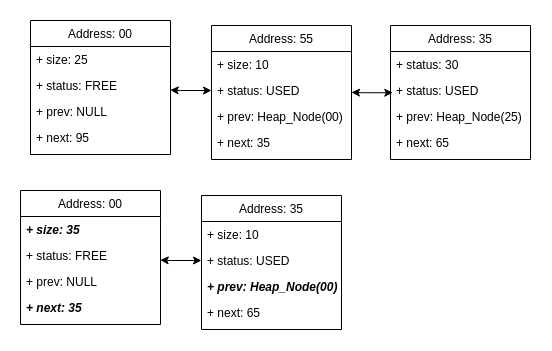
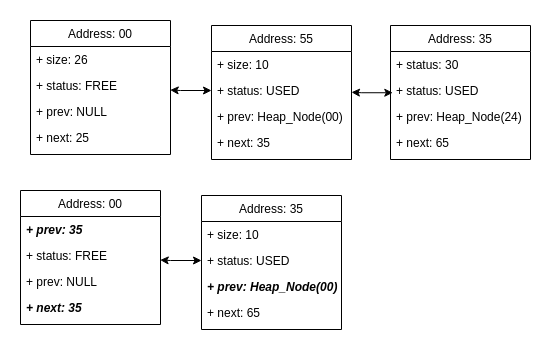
(63, 60) -> (63, 60)
(462, 117) -> (462, 117)
(65, 138) -> (65, 138)
(53, 230) -> (55, 230)
